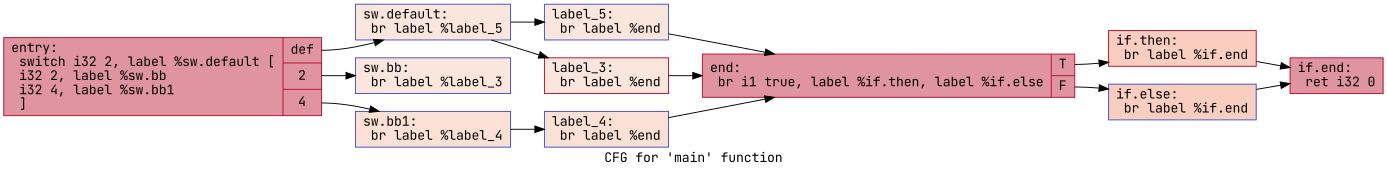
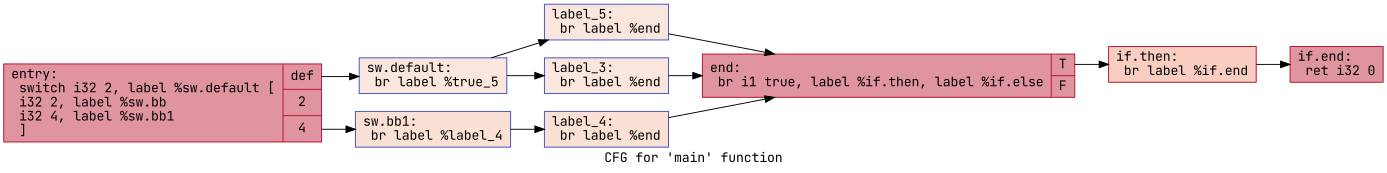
(433, 29) -> (433, 82)
(433, 76) -> none
(606, 76) -> (606, 76)
(1182, 102) -> none
